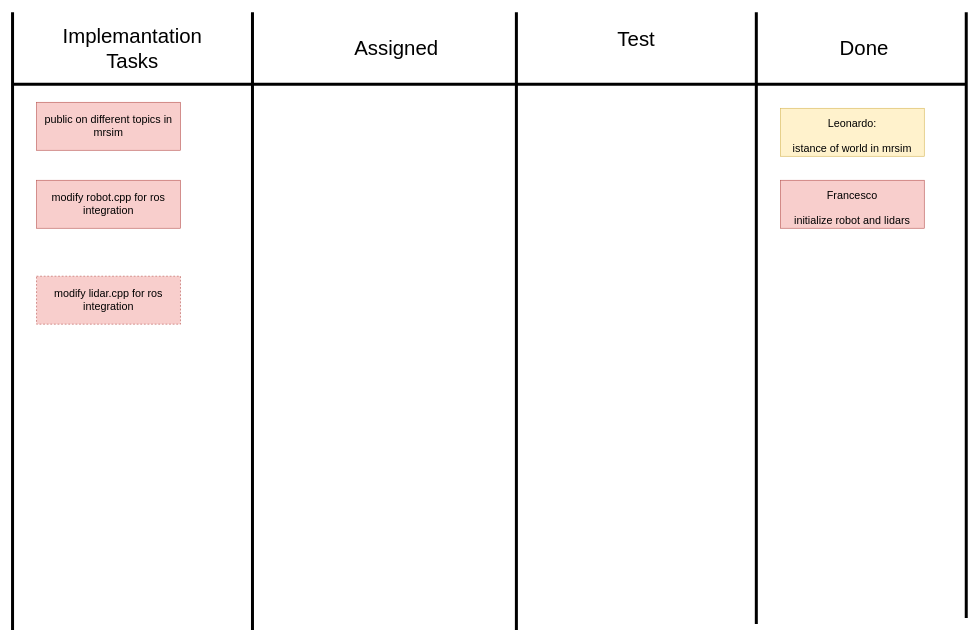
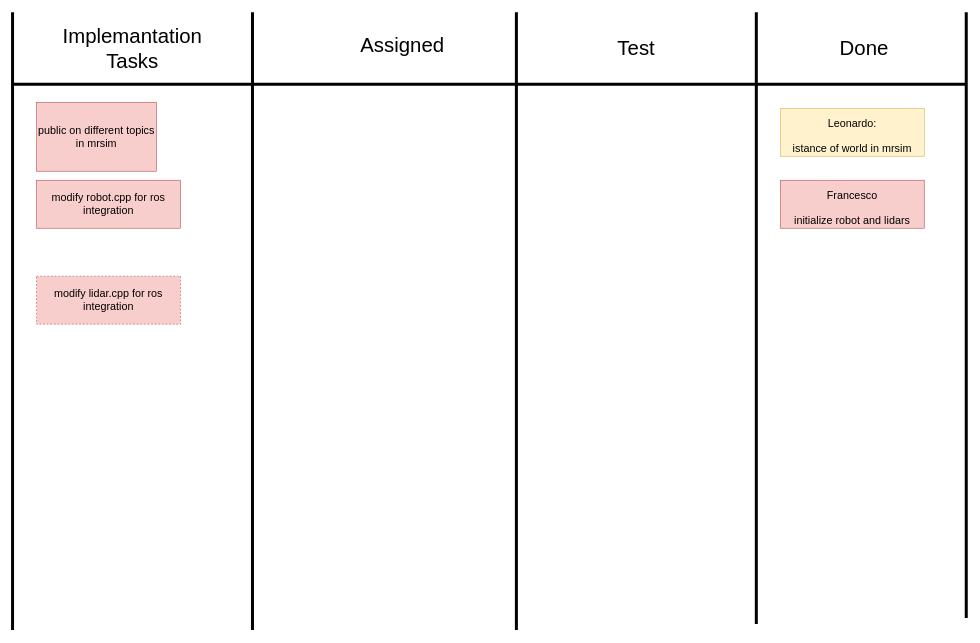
(636, 39) -> (636, 48)
(396, 48) -> (402, 45)
(108, 126) -> (96, 137)
